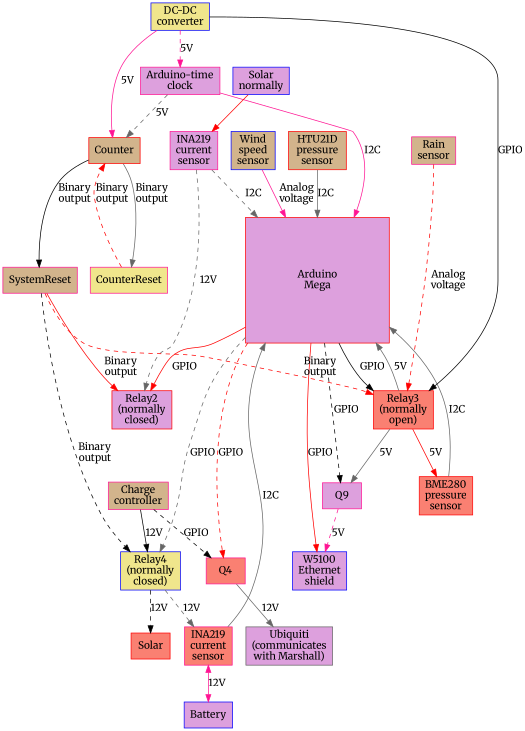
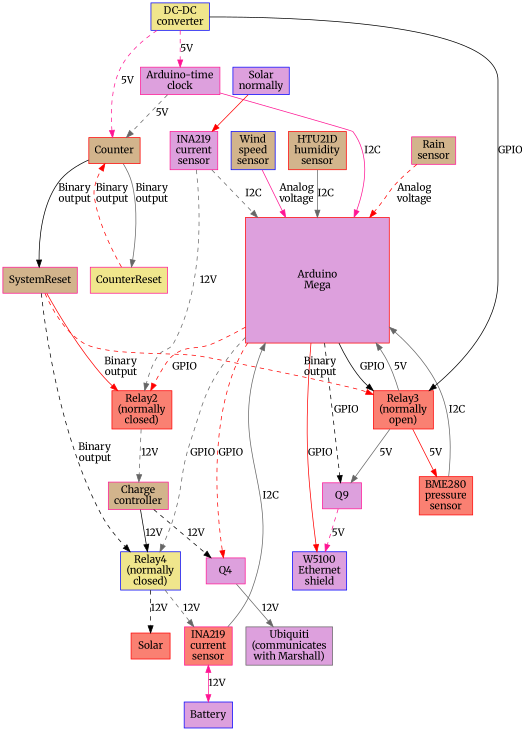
(118, 73) -> (118, 73)
(317, 151) -> (317, 151)
(426, 274) -> (394, 186)
(194, 348) -> (194, 348)
(142, 410) -> (142, 410)
none -> (140, 452)
(196, 533) -> (196, 533)
(226, 571) -> (226, 571)
